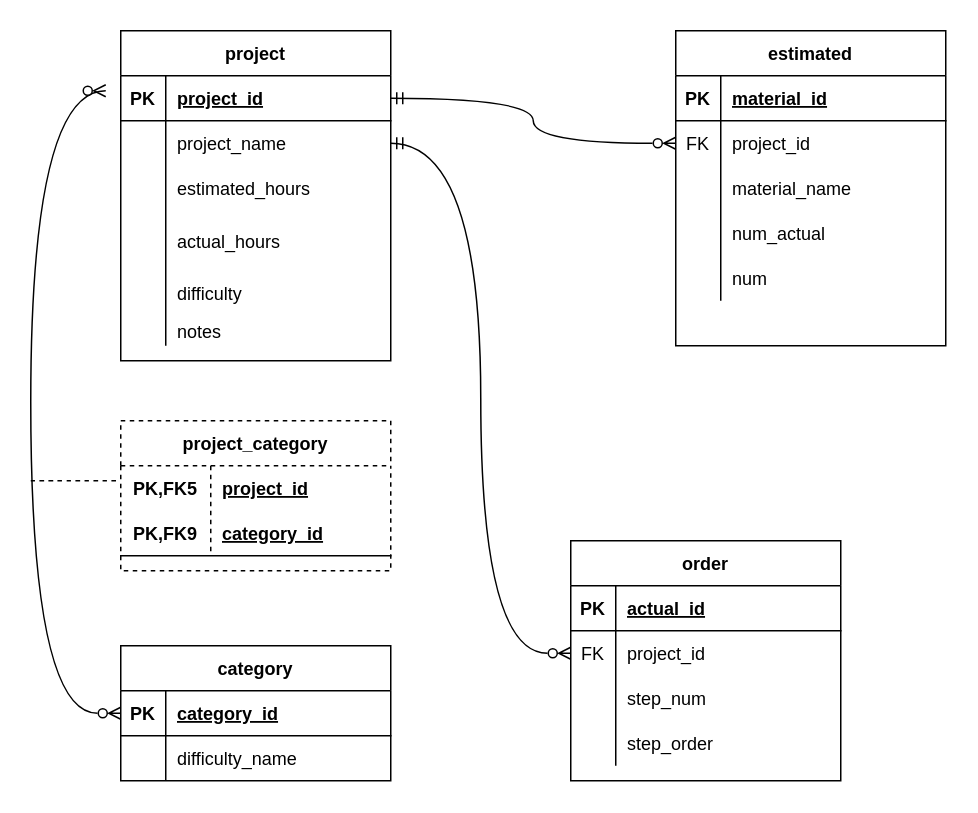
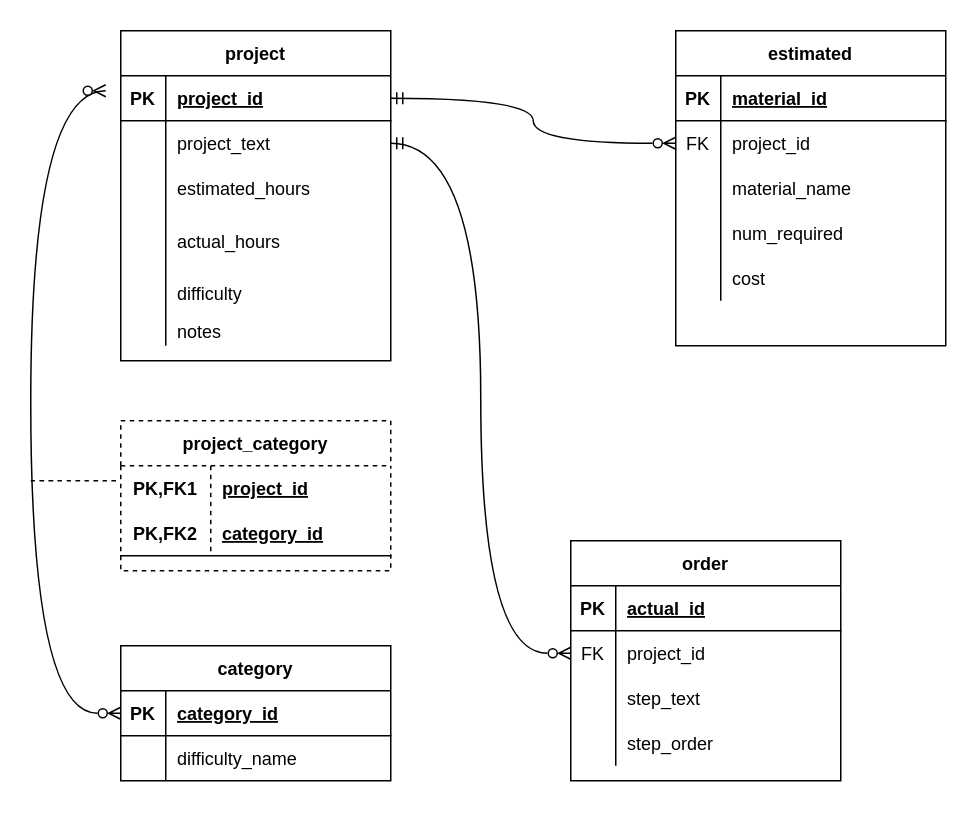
(237, 144) -> (237, 144)
(780, 234) -> (790, 234)
(747, 279) -> (752, 279)
(165, 489) -> (165, 489)
(165, 534) -> (165, 534)
(667, 699) -> (672, 699)
